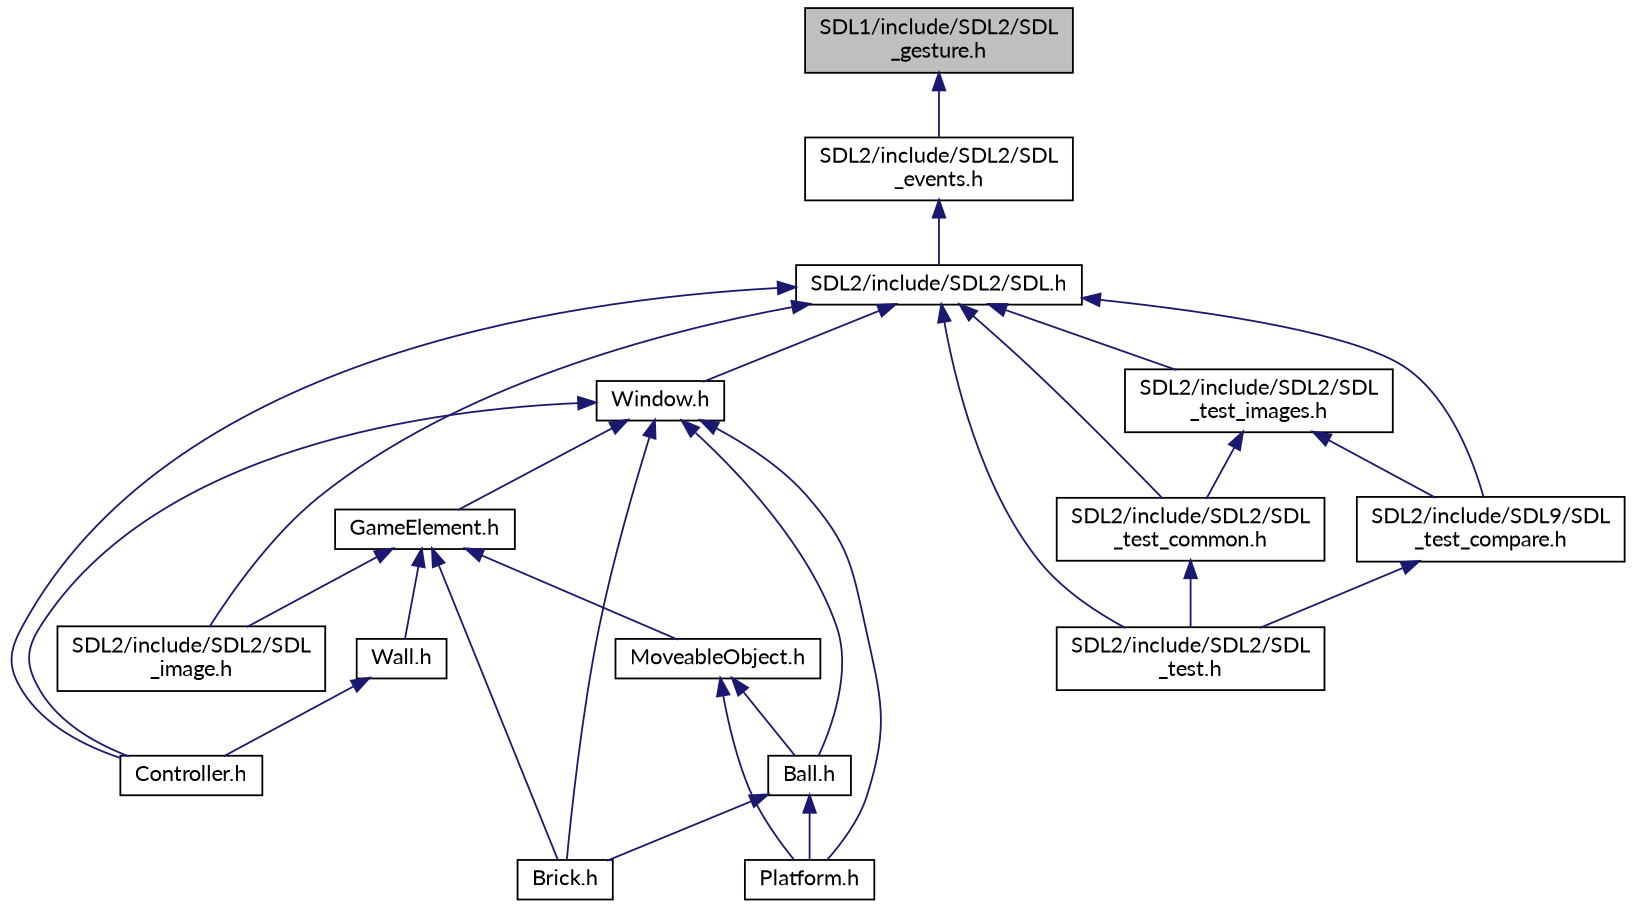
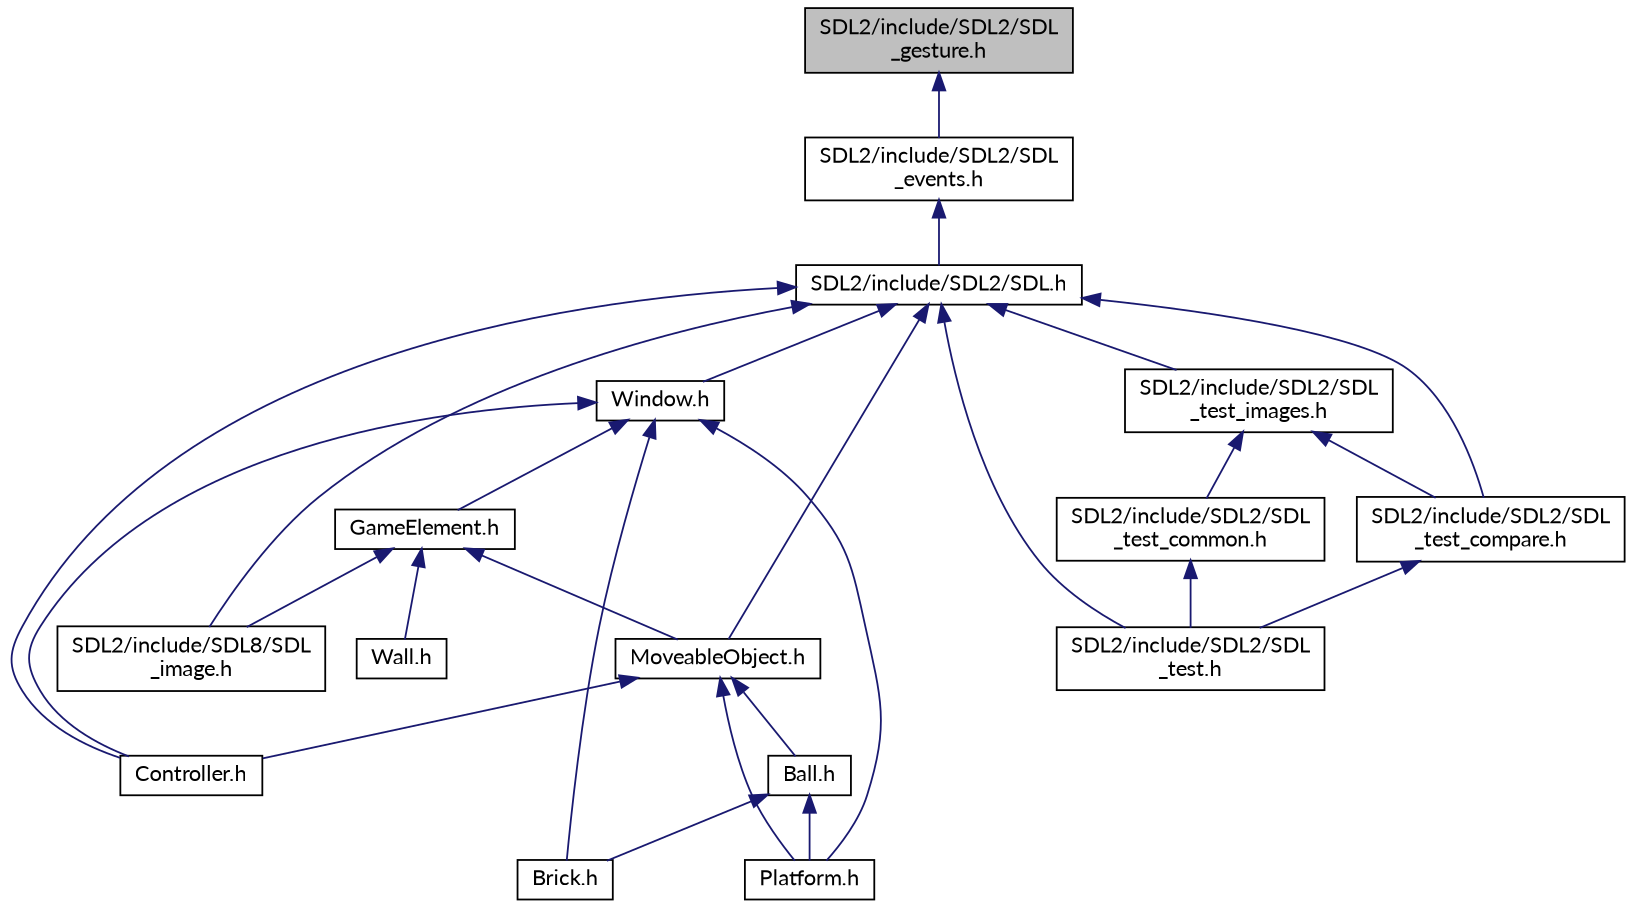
(939, 40) -> (939, 40)
(1070, 405) -> (824, 479)
(1491, 529) -> (1491, 529)
(814, 577) -> none
(191, 659) -> (191, 659)
(499, 713) -> none
(289, 721) -> (441, 720)
